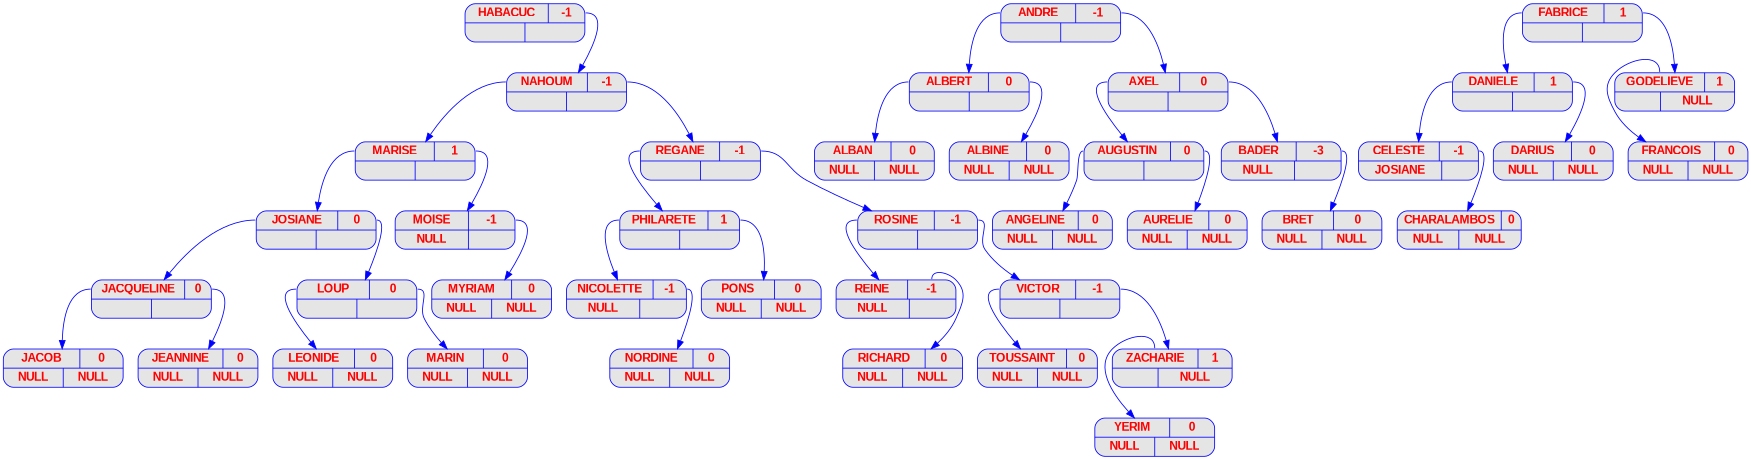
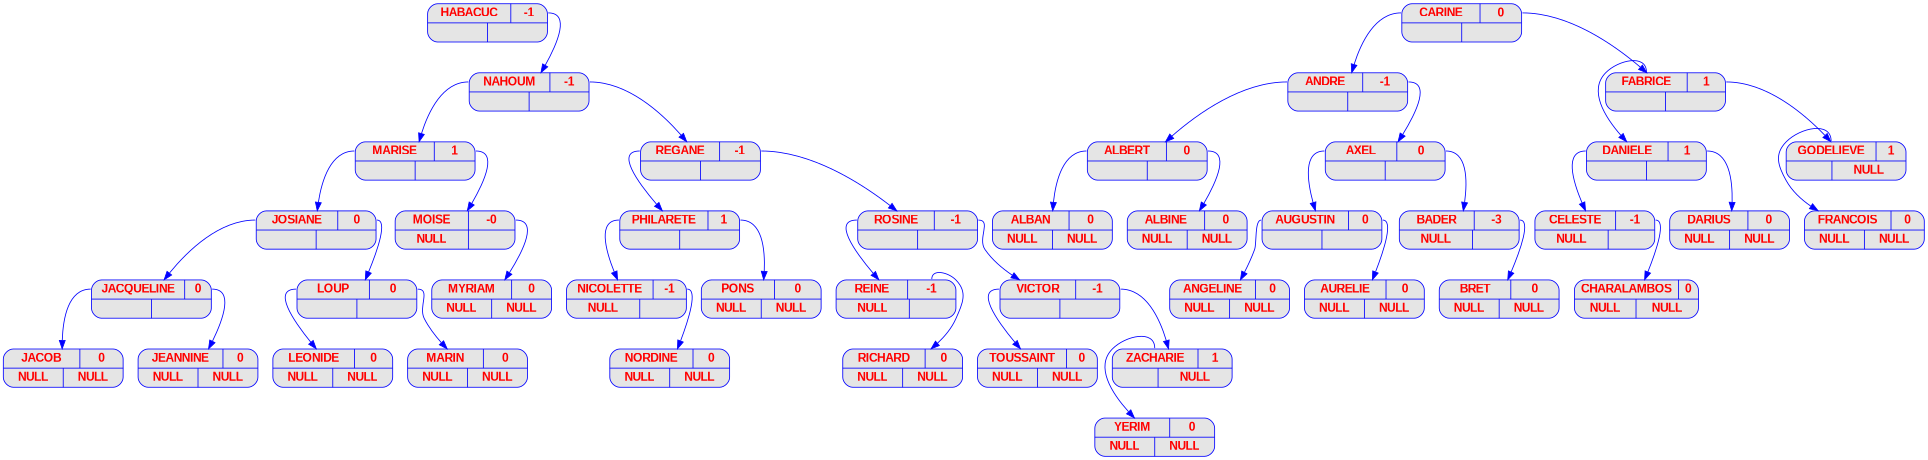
none -> (1462, 23)
(1400, 170) -> (1572, 239)
(492, 220) -> (492, 220)
